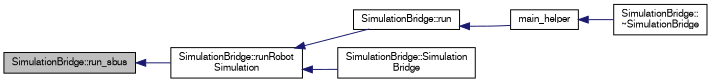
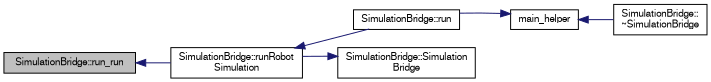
(490, 26) -> (480, 13)
(70, 63) -> (70, 63)
(325, 69) -> (315, 56)
